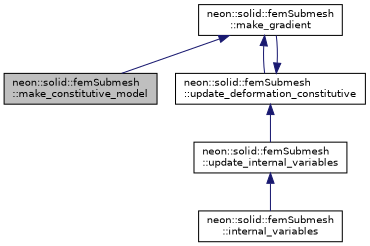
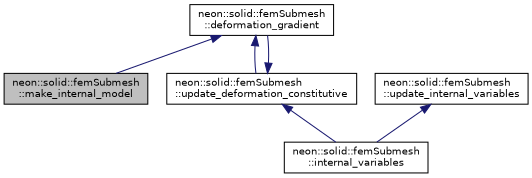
(270, 20) -> (262, 20)
(81, 89) -> (76, 89)
(270, 128) -> (313, 126)
